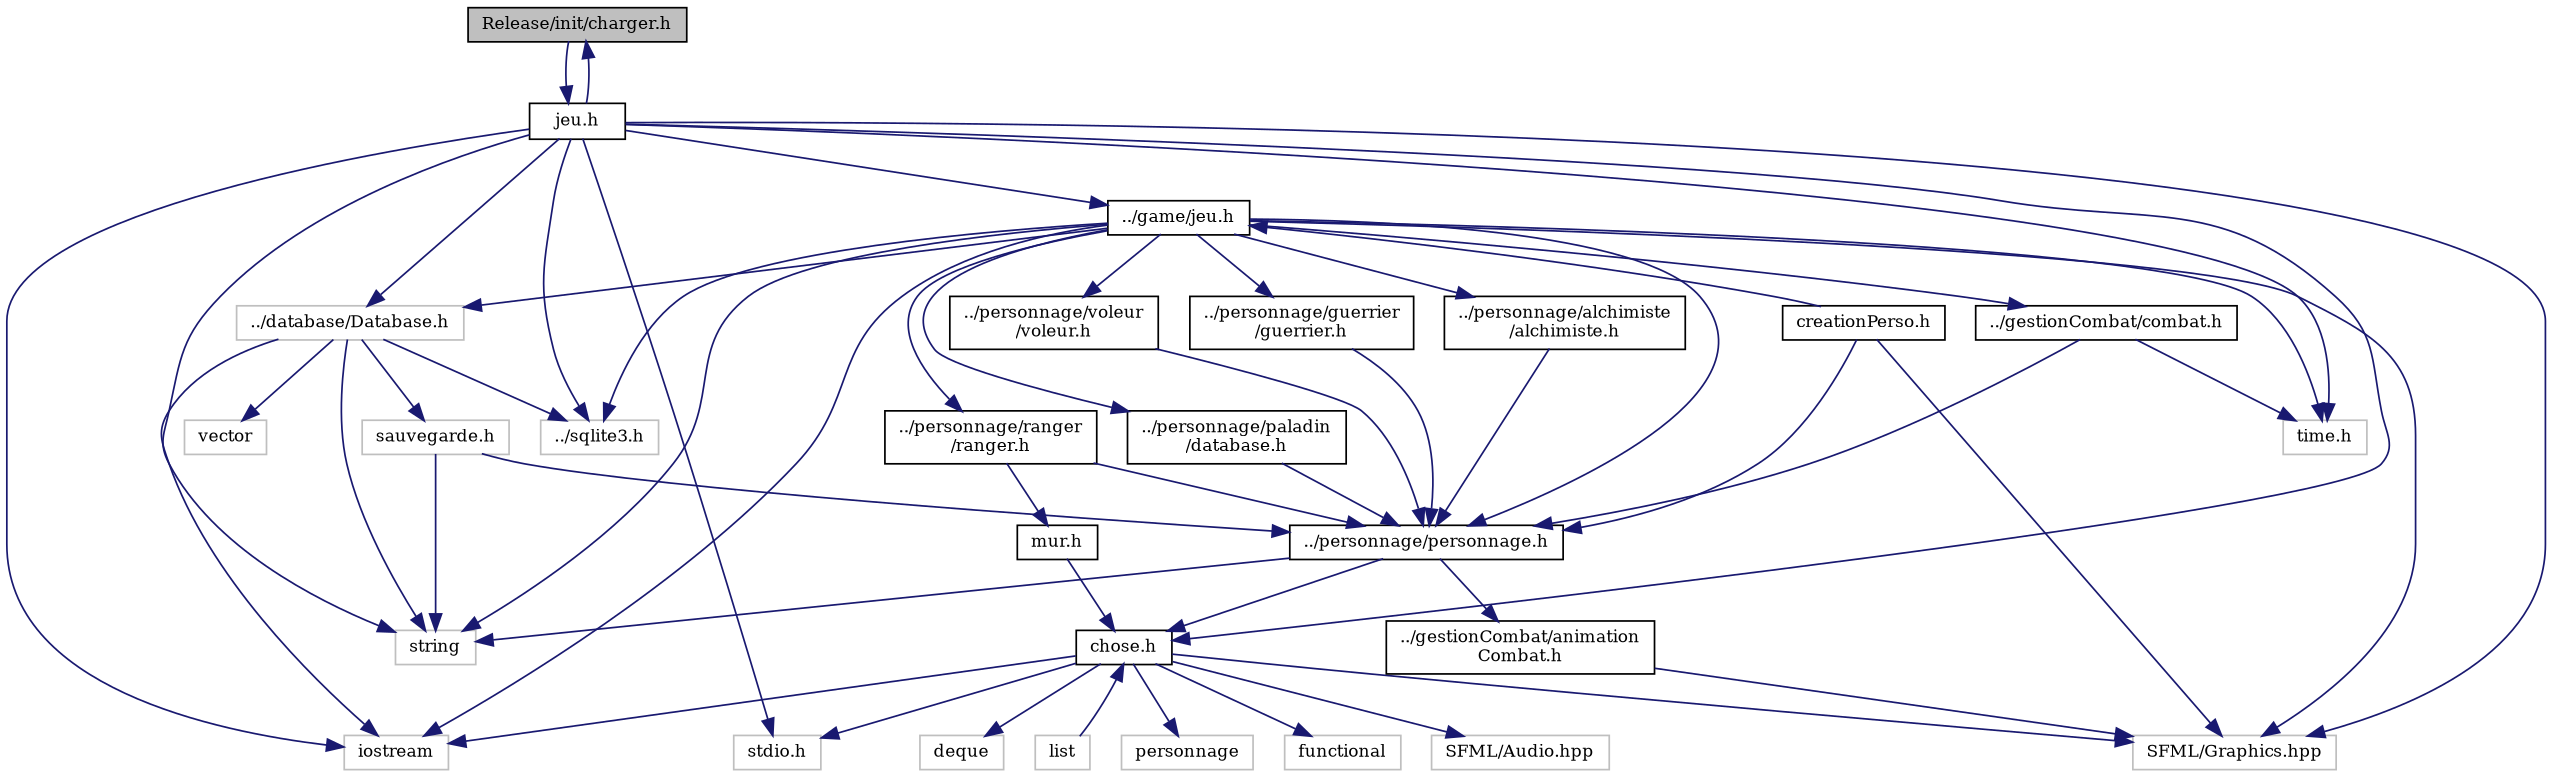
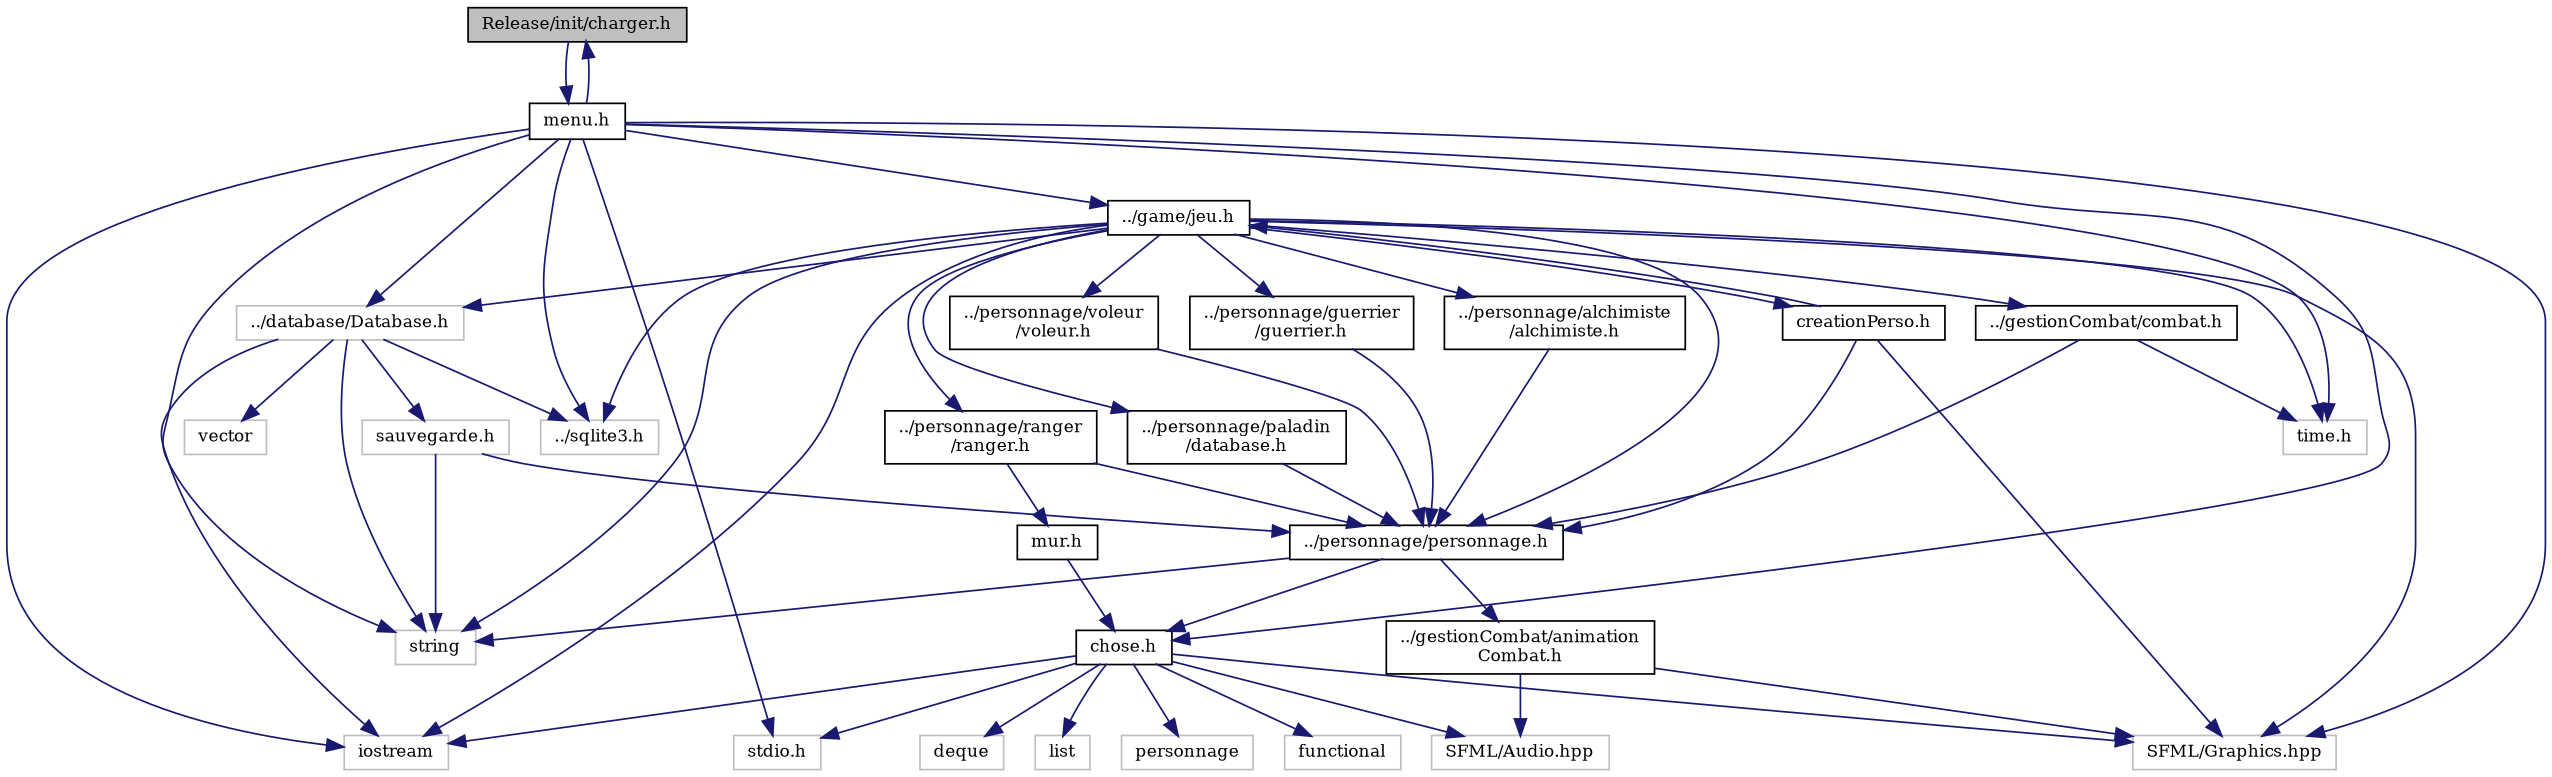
(577, 121) -> (577, 121)
none -> (1513, 260)
none -> (1520, 699)
(1099, 709) -> (1087, 691)
